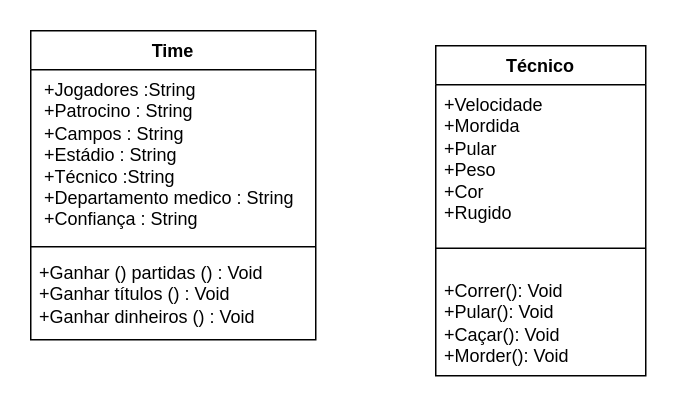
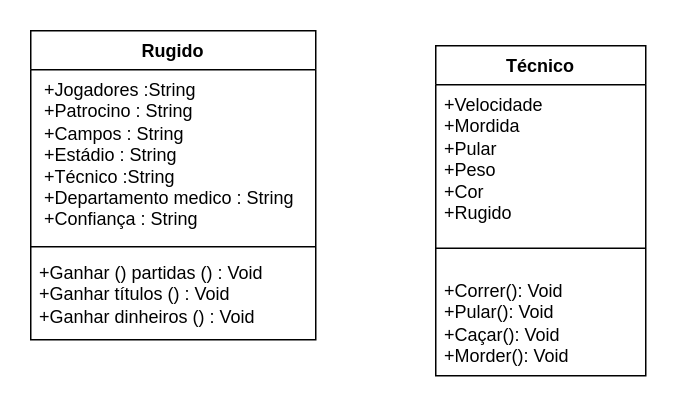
(173, 52) -> (173, 52)
